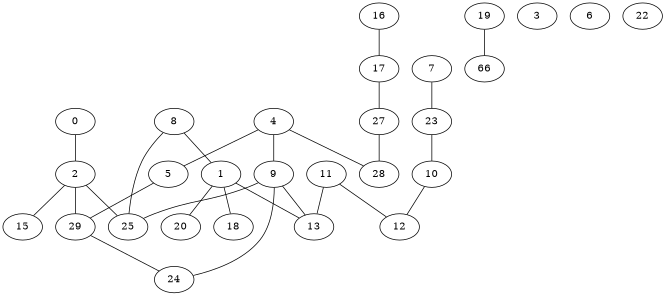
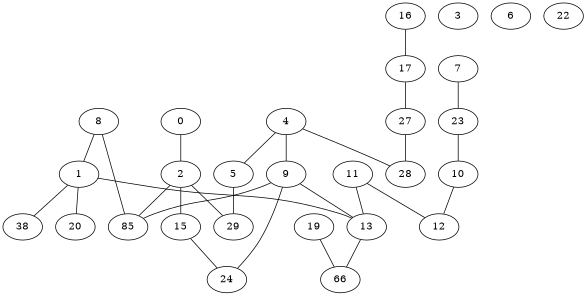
(128, 227) -> (128, 227)
(233, 227) -> (23, 227)
(125, 253) -> (204, 253)
none -> (354, 253)
